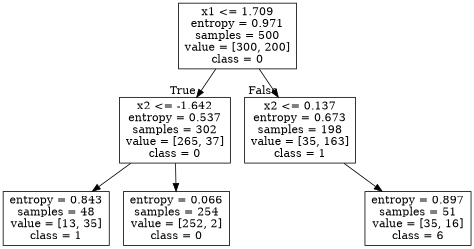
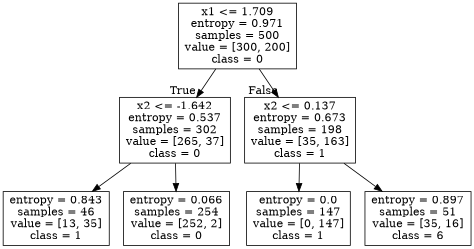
(56, 218) -> (56, 218)
none -> (298, 218)
